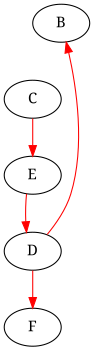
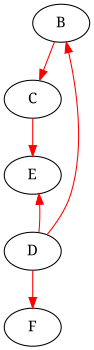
none -> (49, 56)
(26, 208) -> (40, 218)
